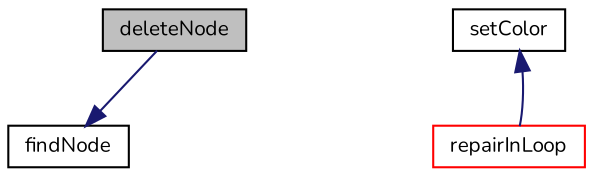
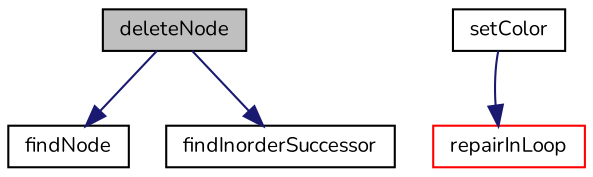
(523, 99) -> (495, 78)
none -> (280, 146)
